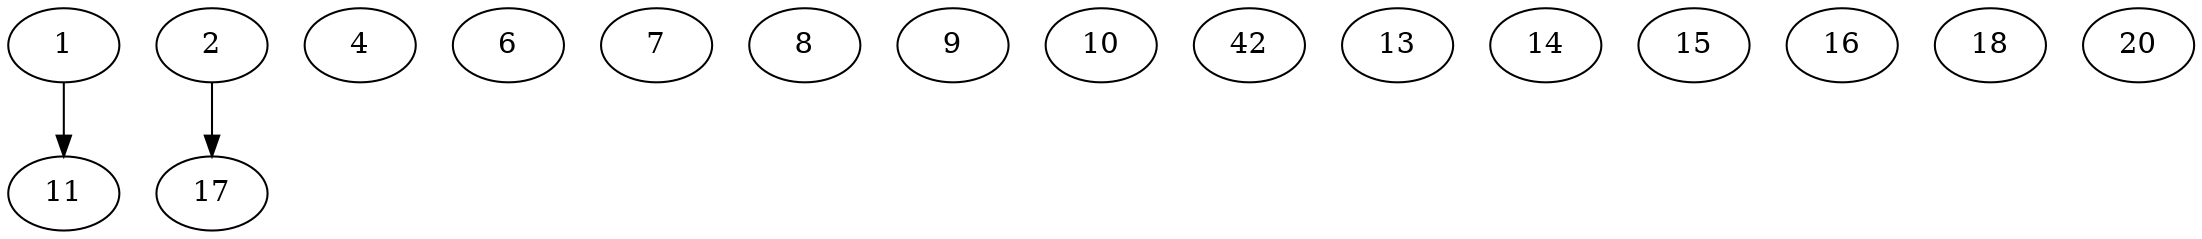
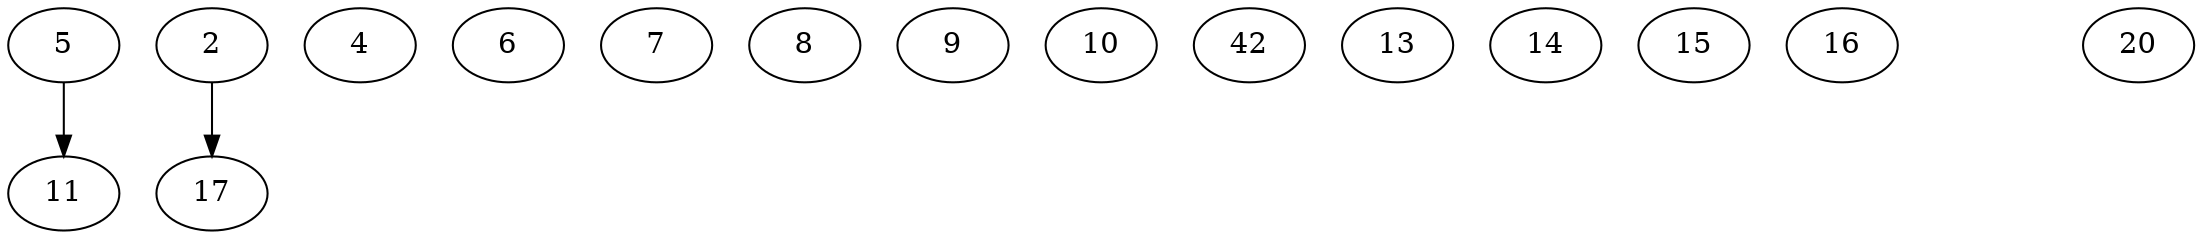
(64, 45) -> (64, 45)
(1990, 45) -> none
